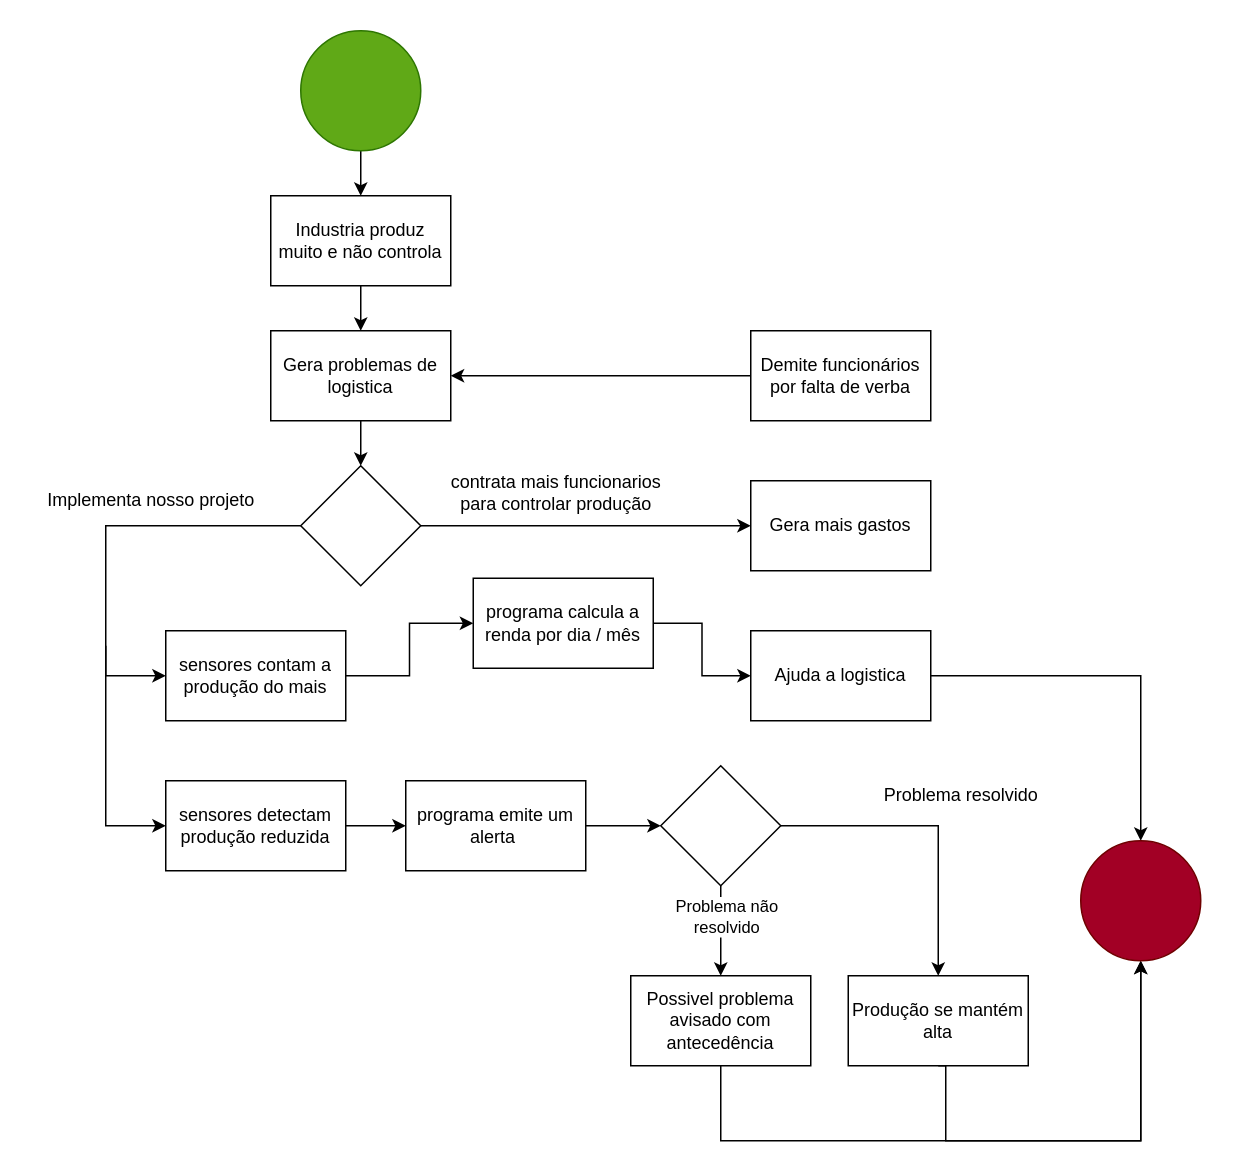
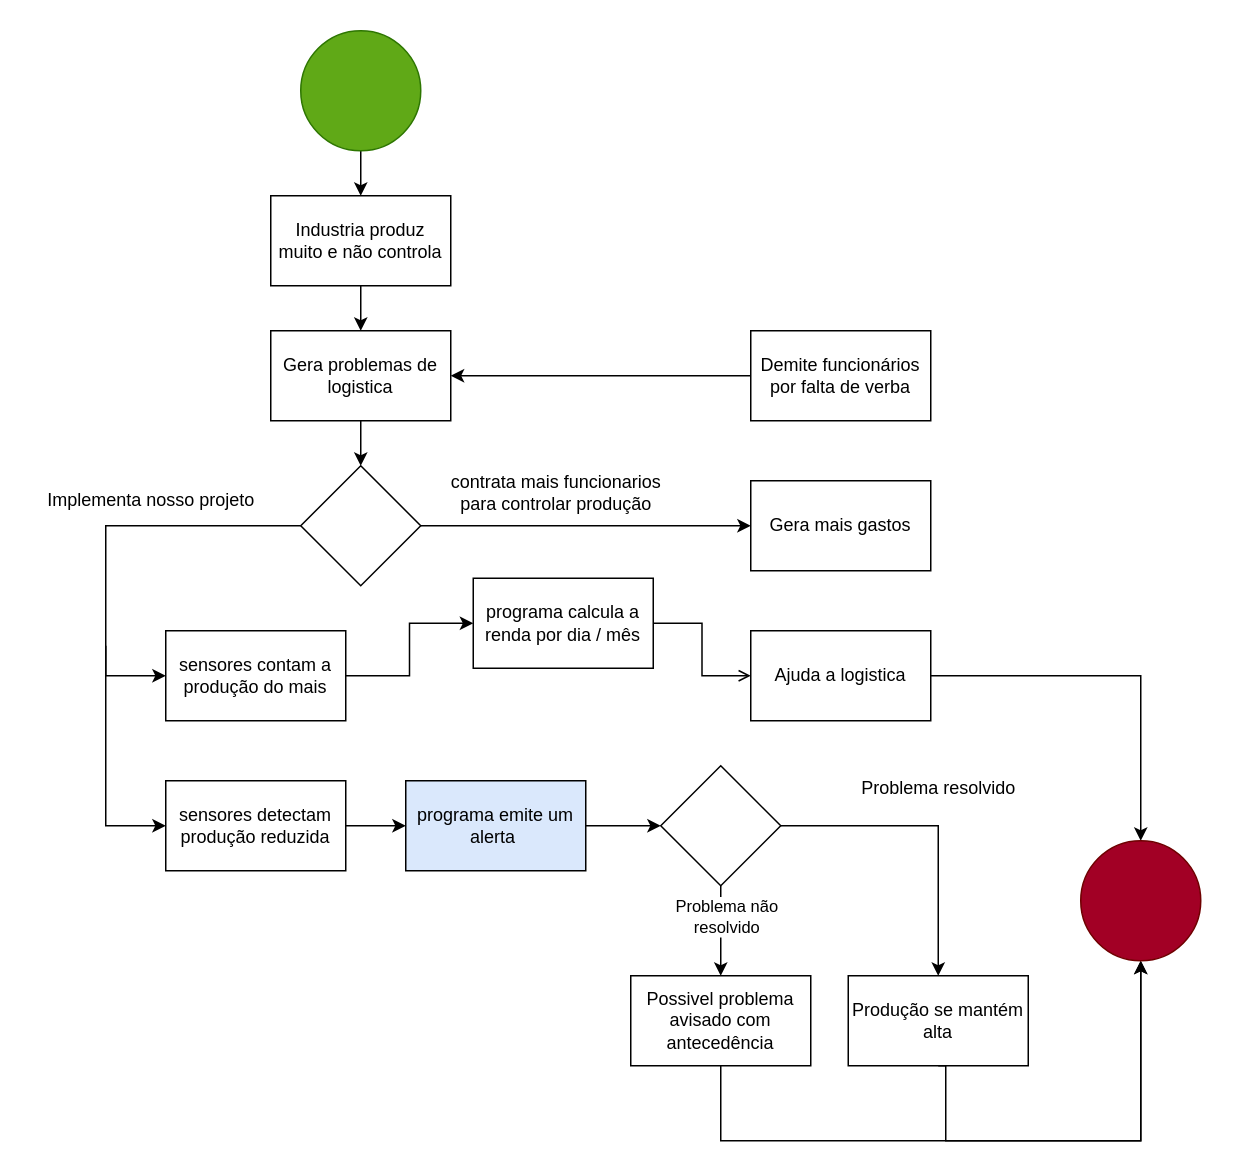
(739, 676) -> (741, 676)
(961, 796) -> (938, 788)
(496, 826) -> (496, 826)
